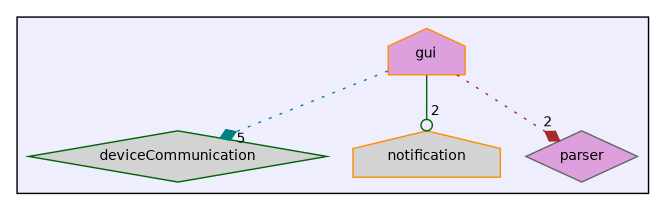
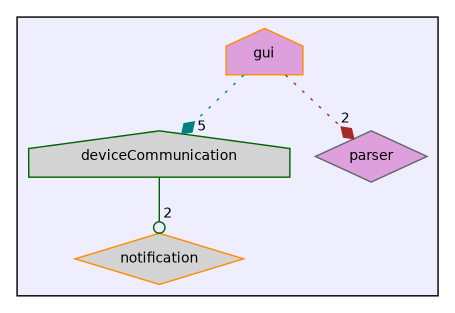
(427, 97) -> (159, 200)
(178, 156) -> (159, 156)
(427, 156) -> (159, 259)
